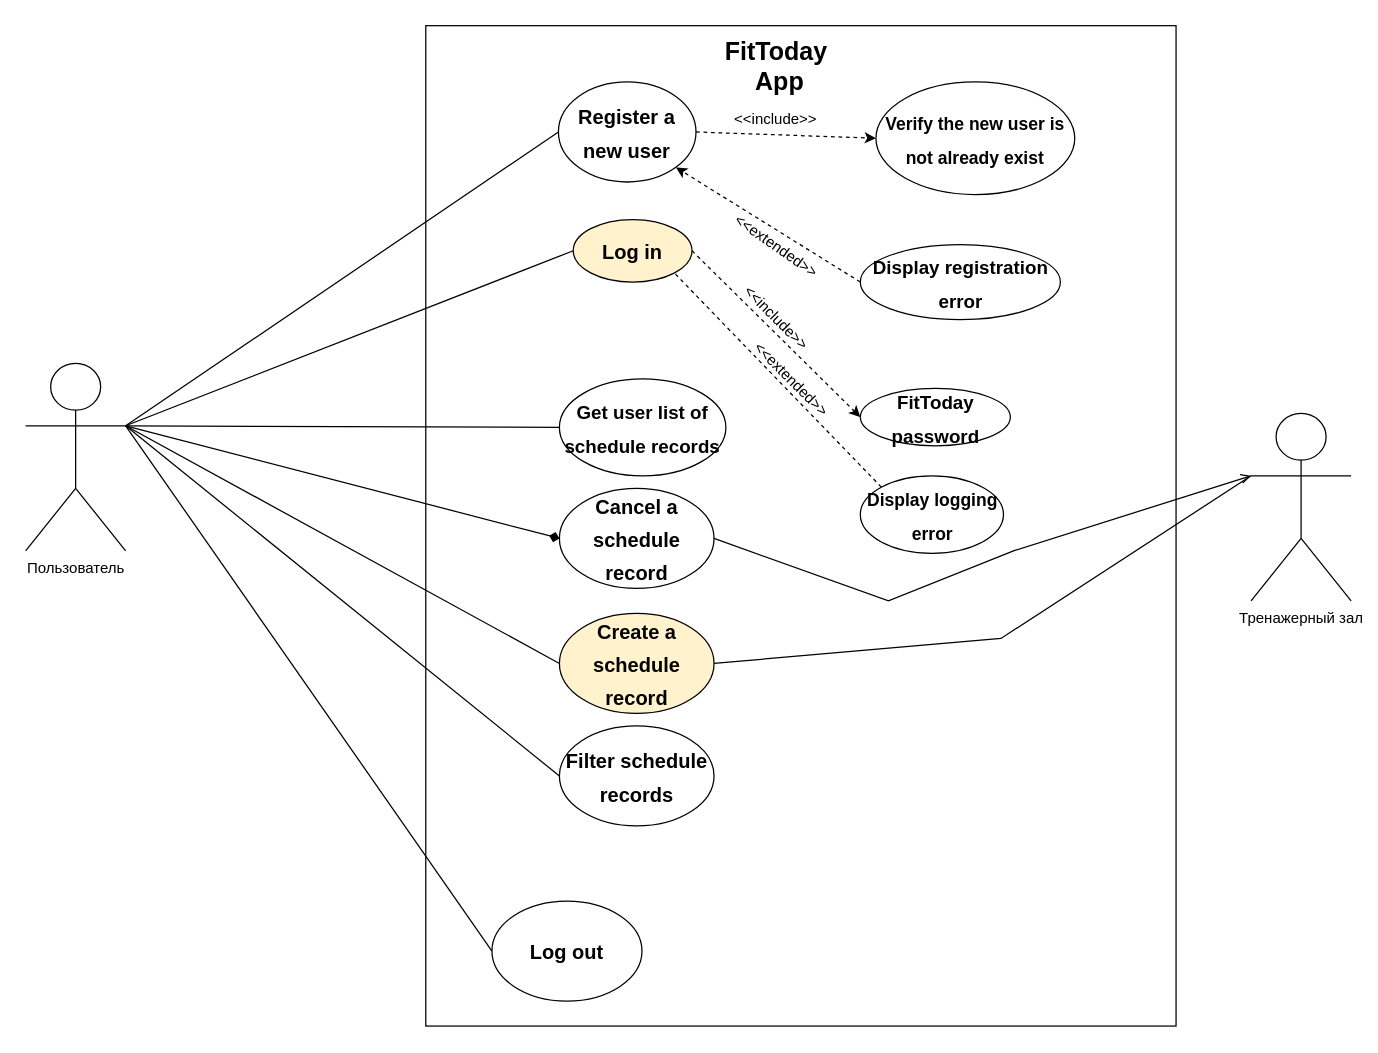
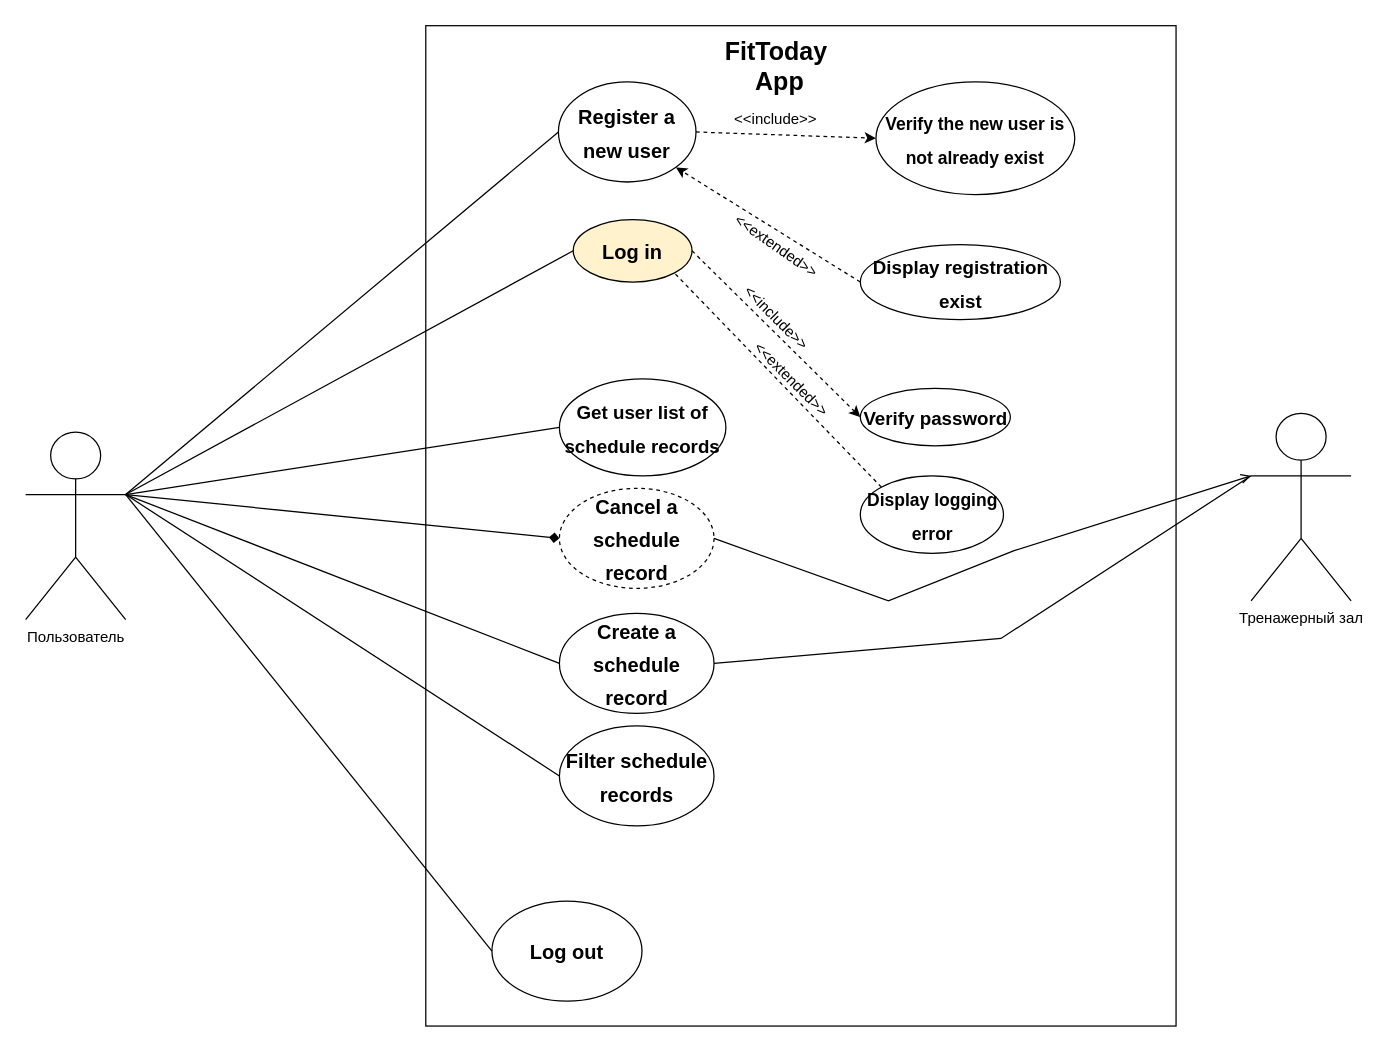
(961, 282) -> (961, 282)
(936, 417) -> (936, 417)
(76, 457) -> (76, 526)
(636, 538) -> (636, 538)
(636, 663) -> (636, 663)
